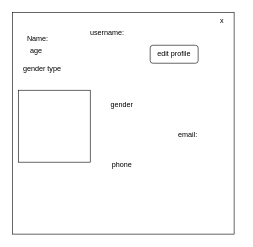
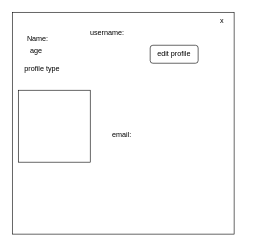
(42, 69) -> (42, 69)
(122, 105) -> none
(188, 135) -> (122, 135)
(122, 165) -> none
